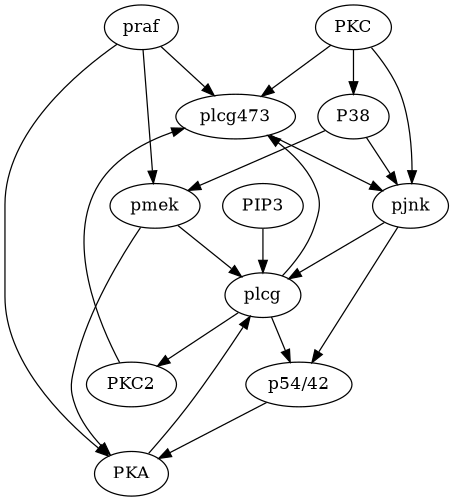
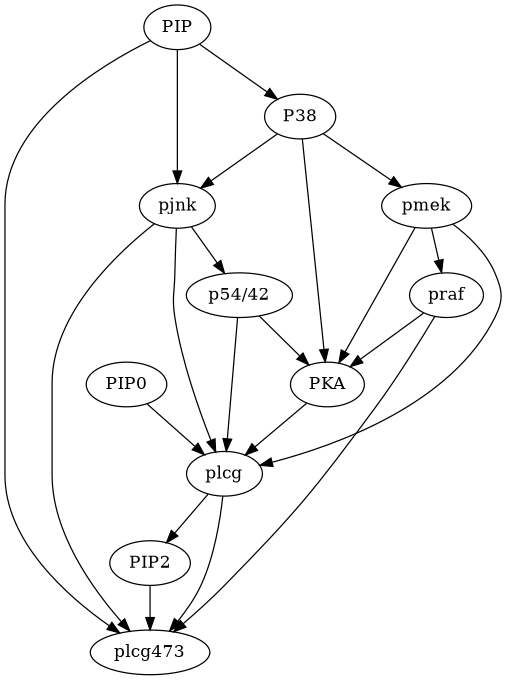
(353, 27) -> (177, 27)
(148, 110) -> (435, 244)
(321, 160) -> (52, 414)
(263, 206) -> (127, 384)
none -> (313, 244)
(278, 334) -> (232, 378)
(131, 384) -> (150, 563)
